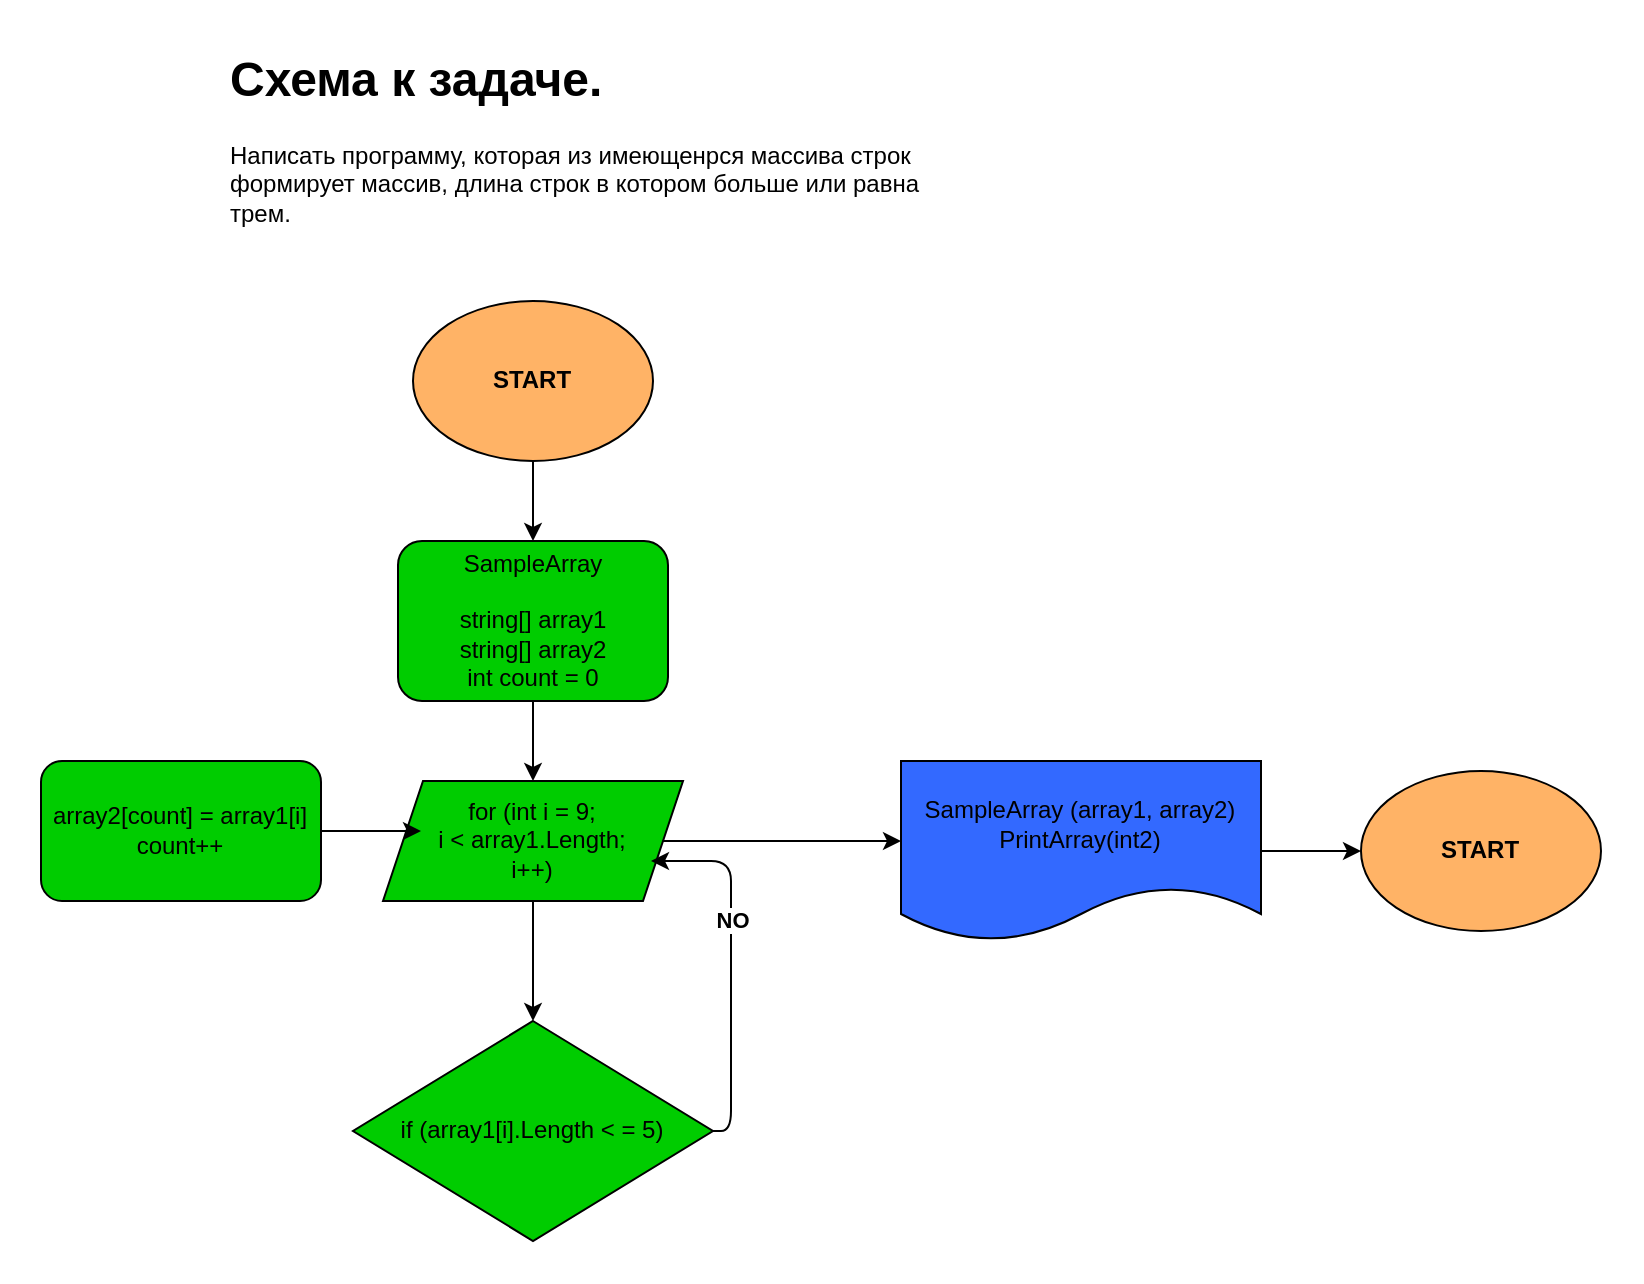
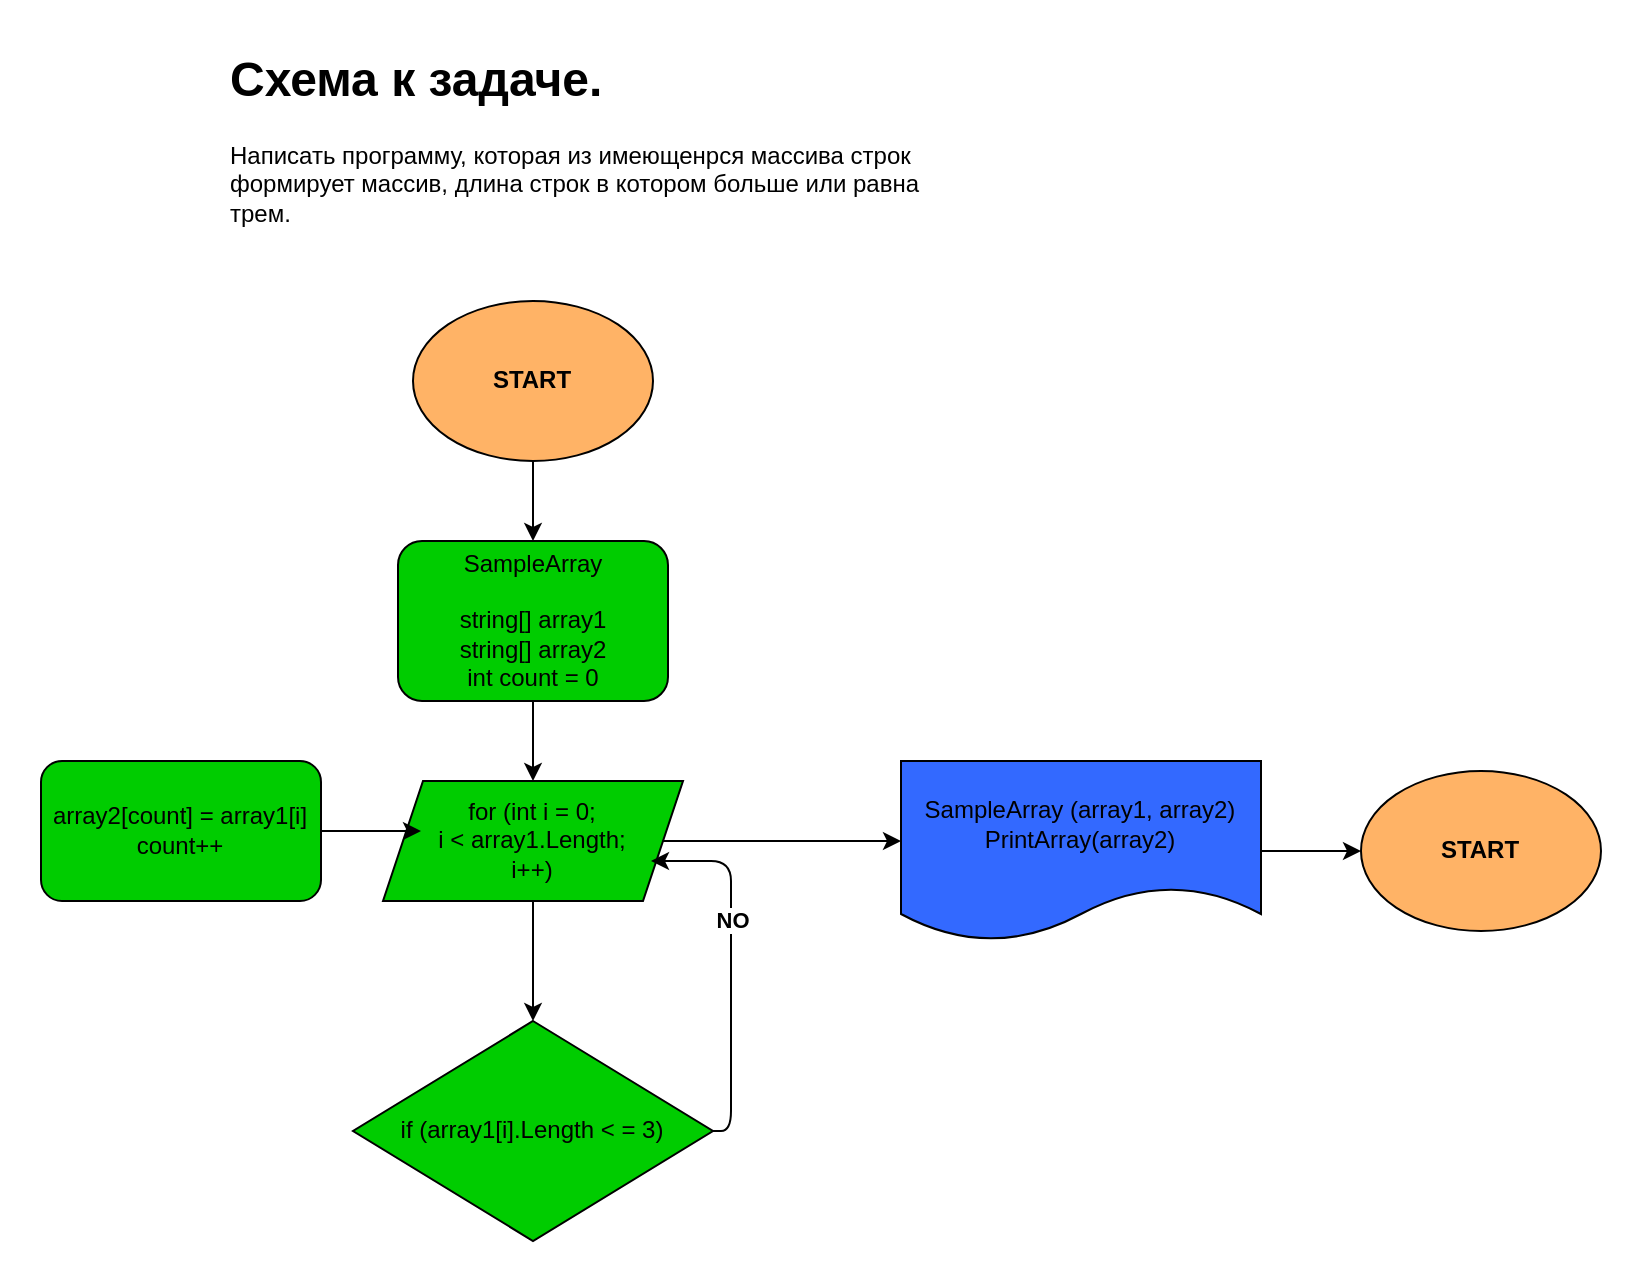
(1081, 825) -> (1081, 825)
(533, 841) -> (533, 841)
(533, 1131) -> (533, 1131)
